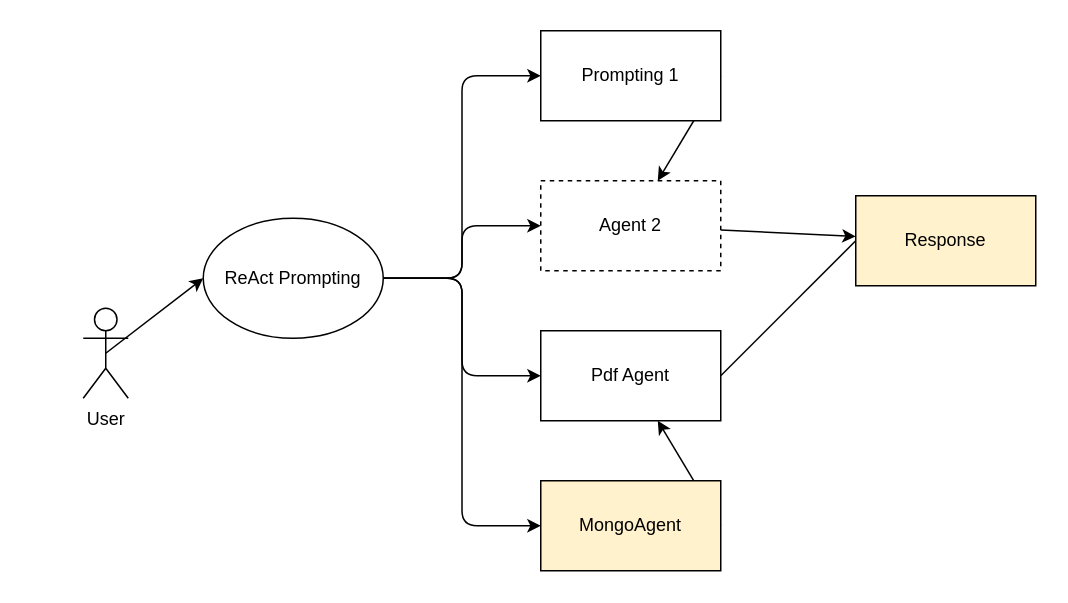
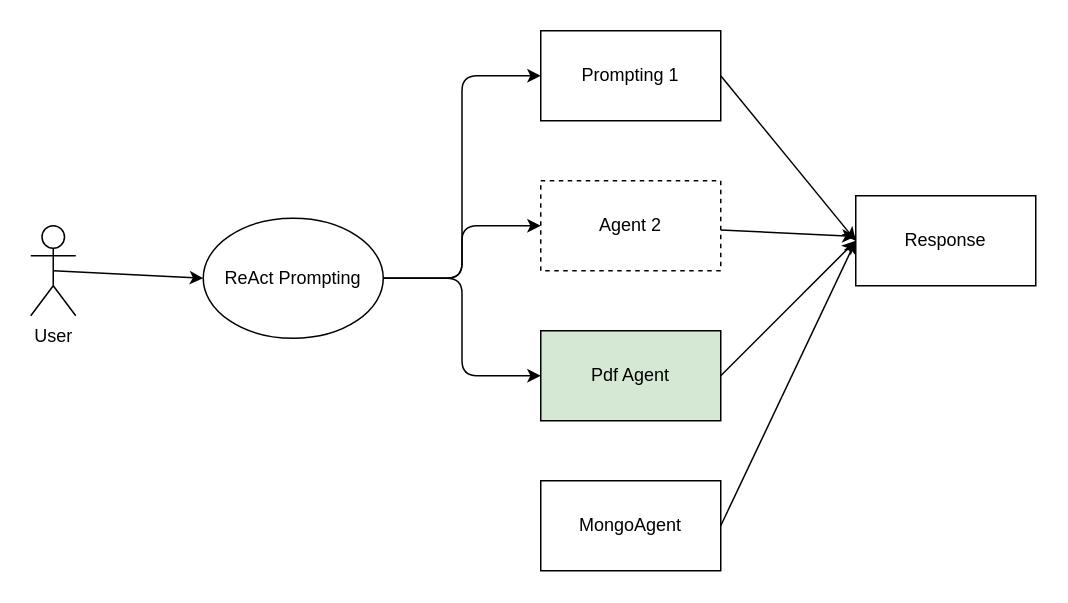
(679, 146) -> (785, 154)
(946, 241) -> (946, 241)
(850, 246) -> (847, 250)
(106, 353) -> (53, 271)
(631, 376) -> (631, 376)
(678, 455) -> (786, 387)
(462, 478) -> none
(631, 526) -> (631, 526)
